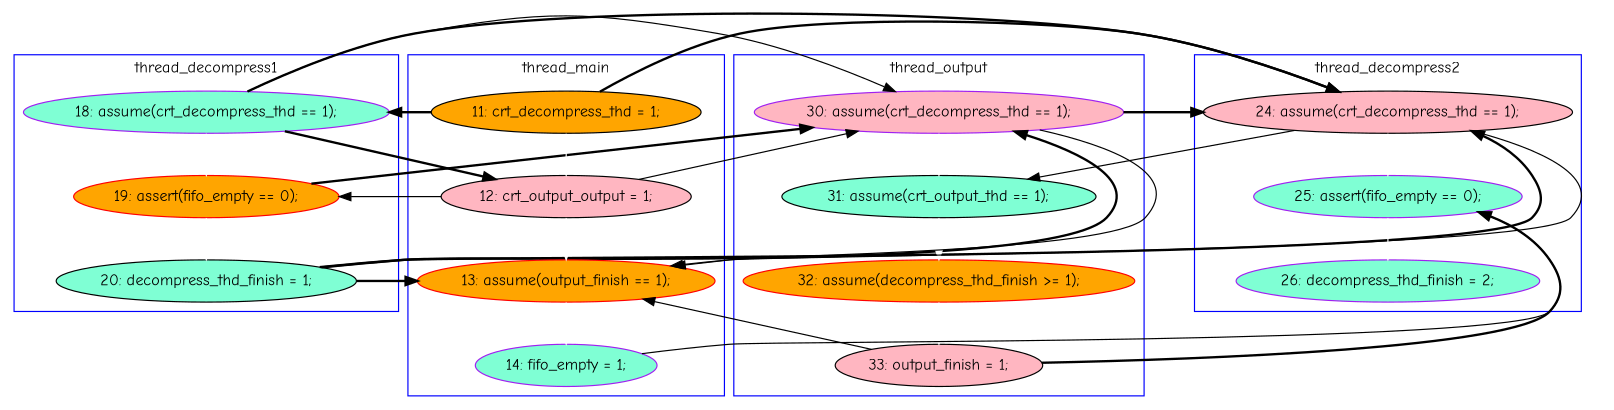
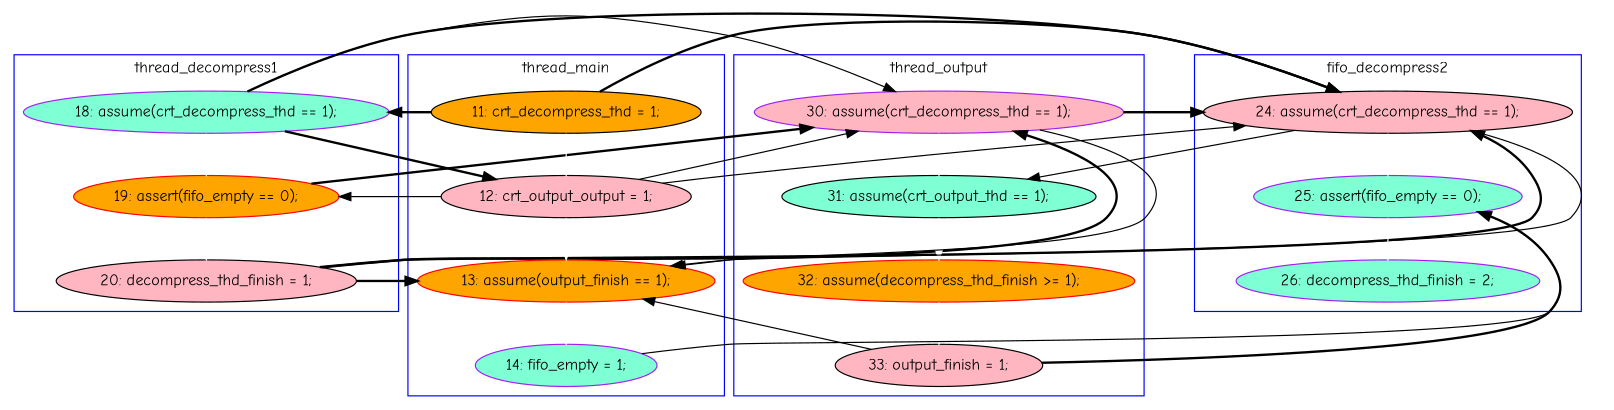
(1388, 68) -> (1388, 68)
none -> (948, 153)
(206, 281) -> (206, 281)
